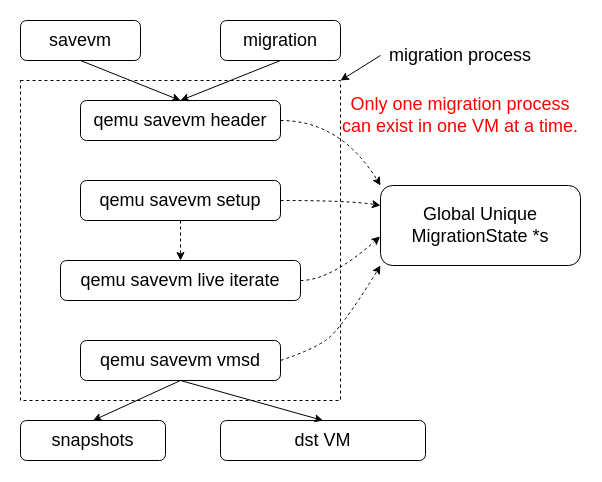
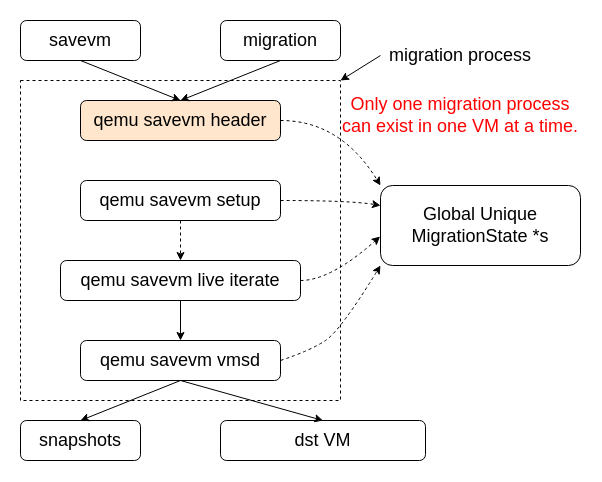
(181, 121) -> (181, 121)
none -> (181, 317)
(93, 441) -> (81, 441)
